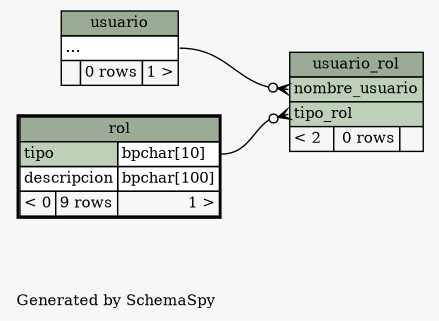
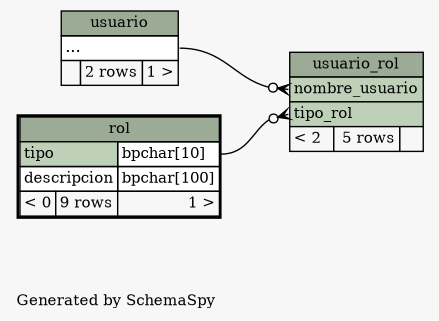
(111, 72) -> (111, 72)
(369, 138) -> (369, 138)
